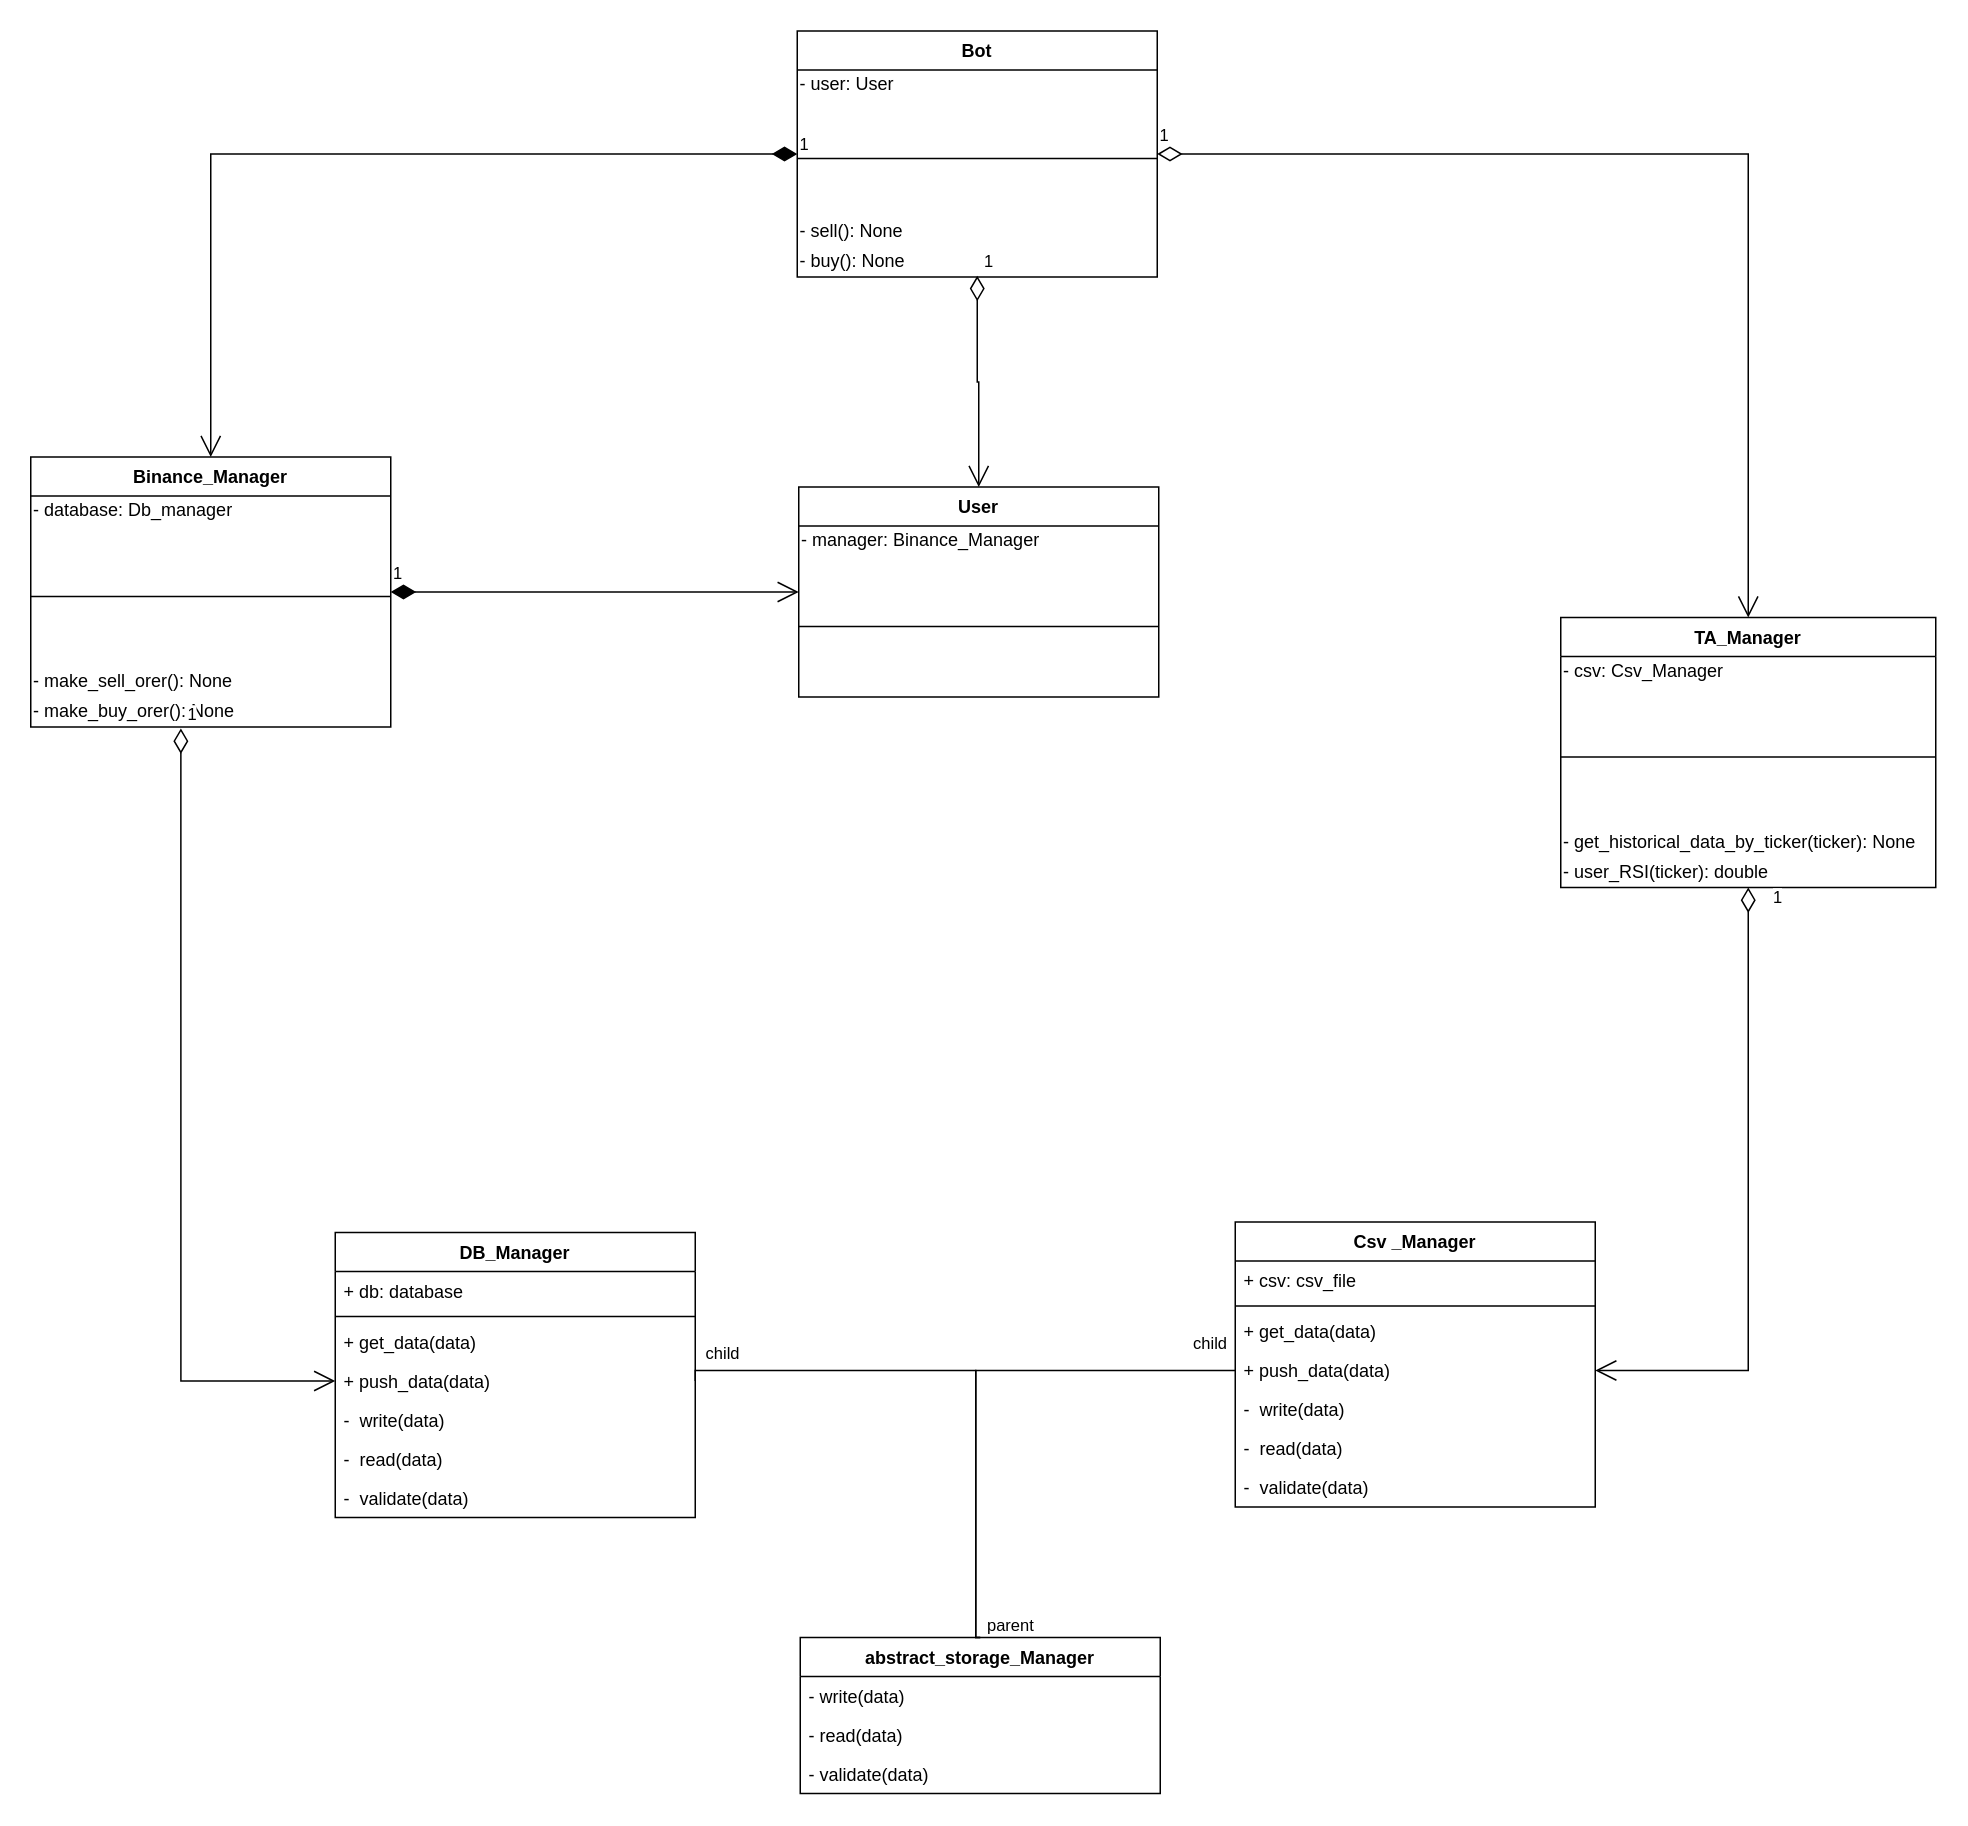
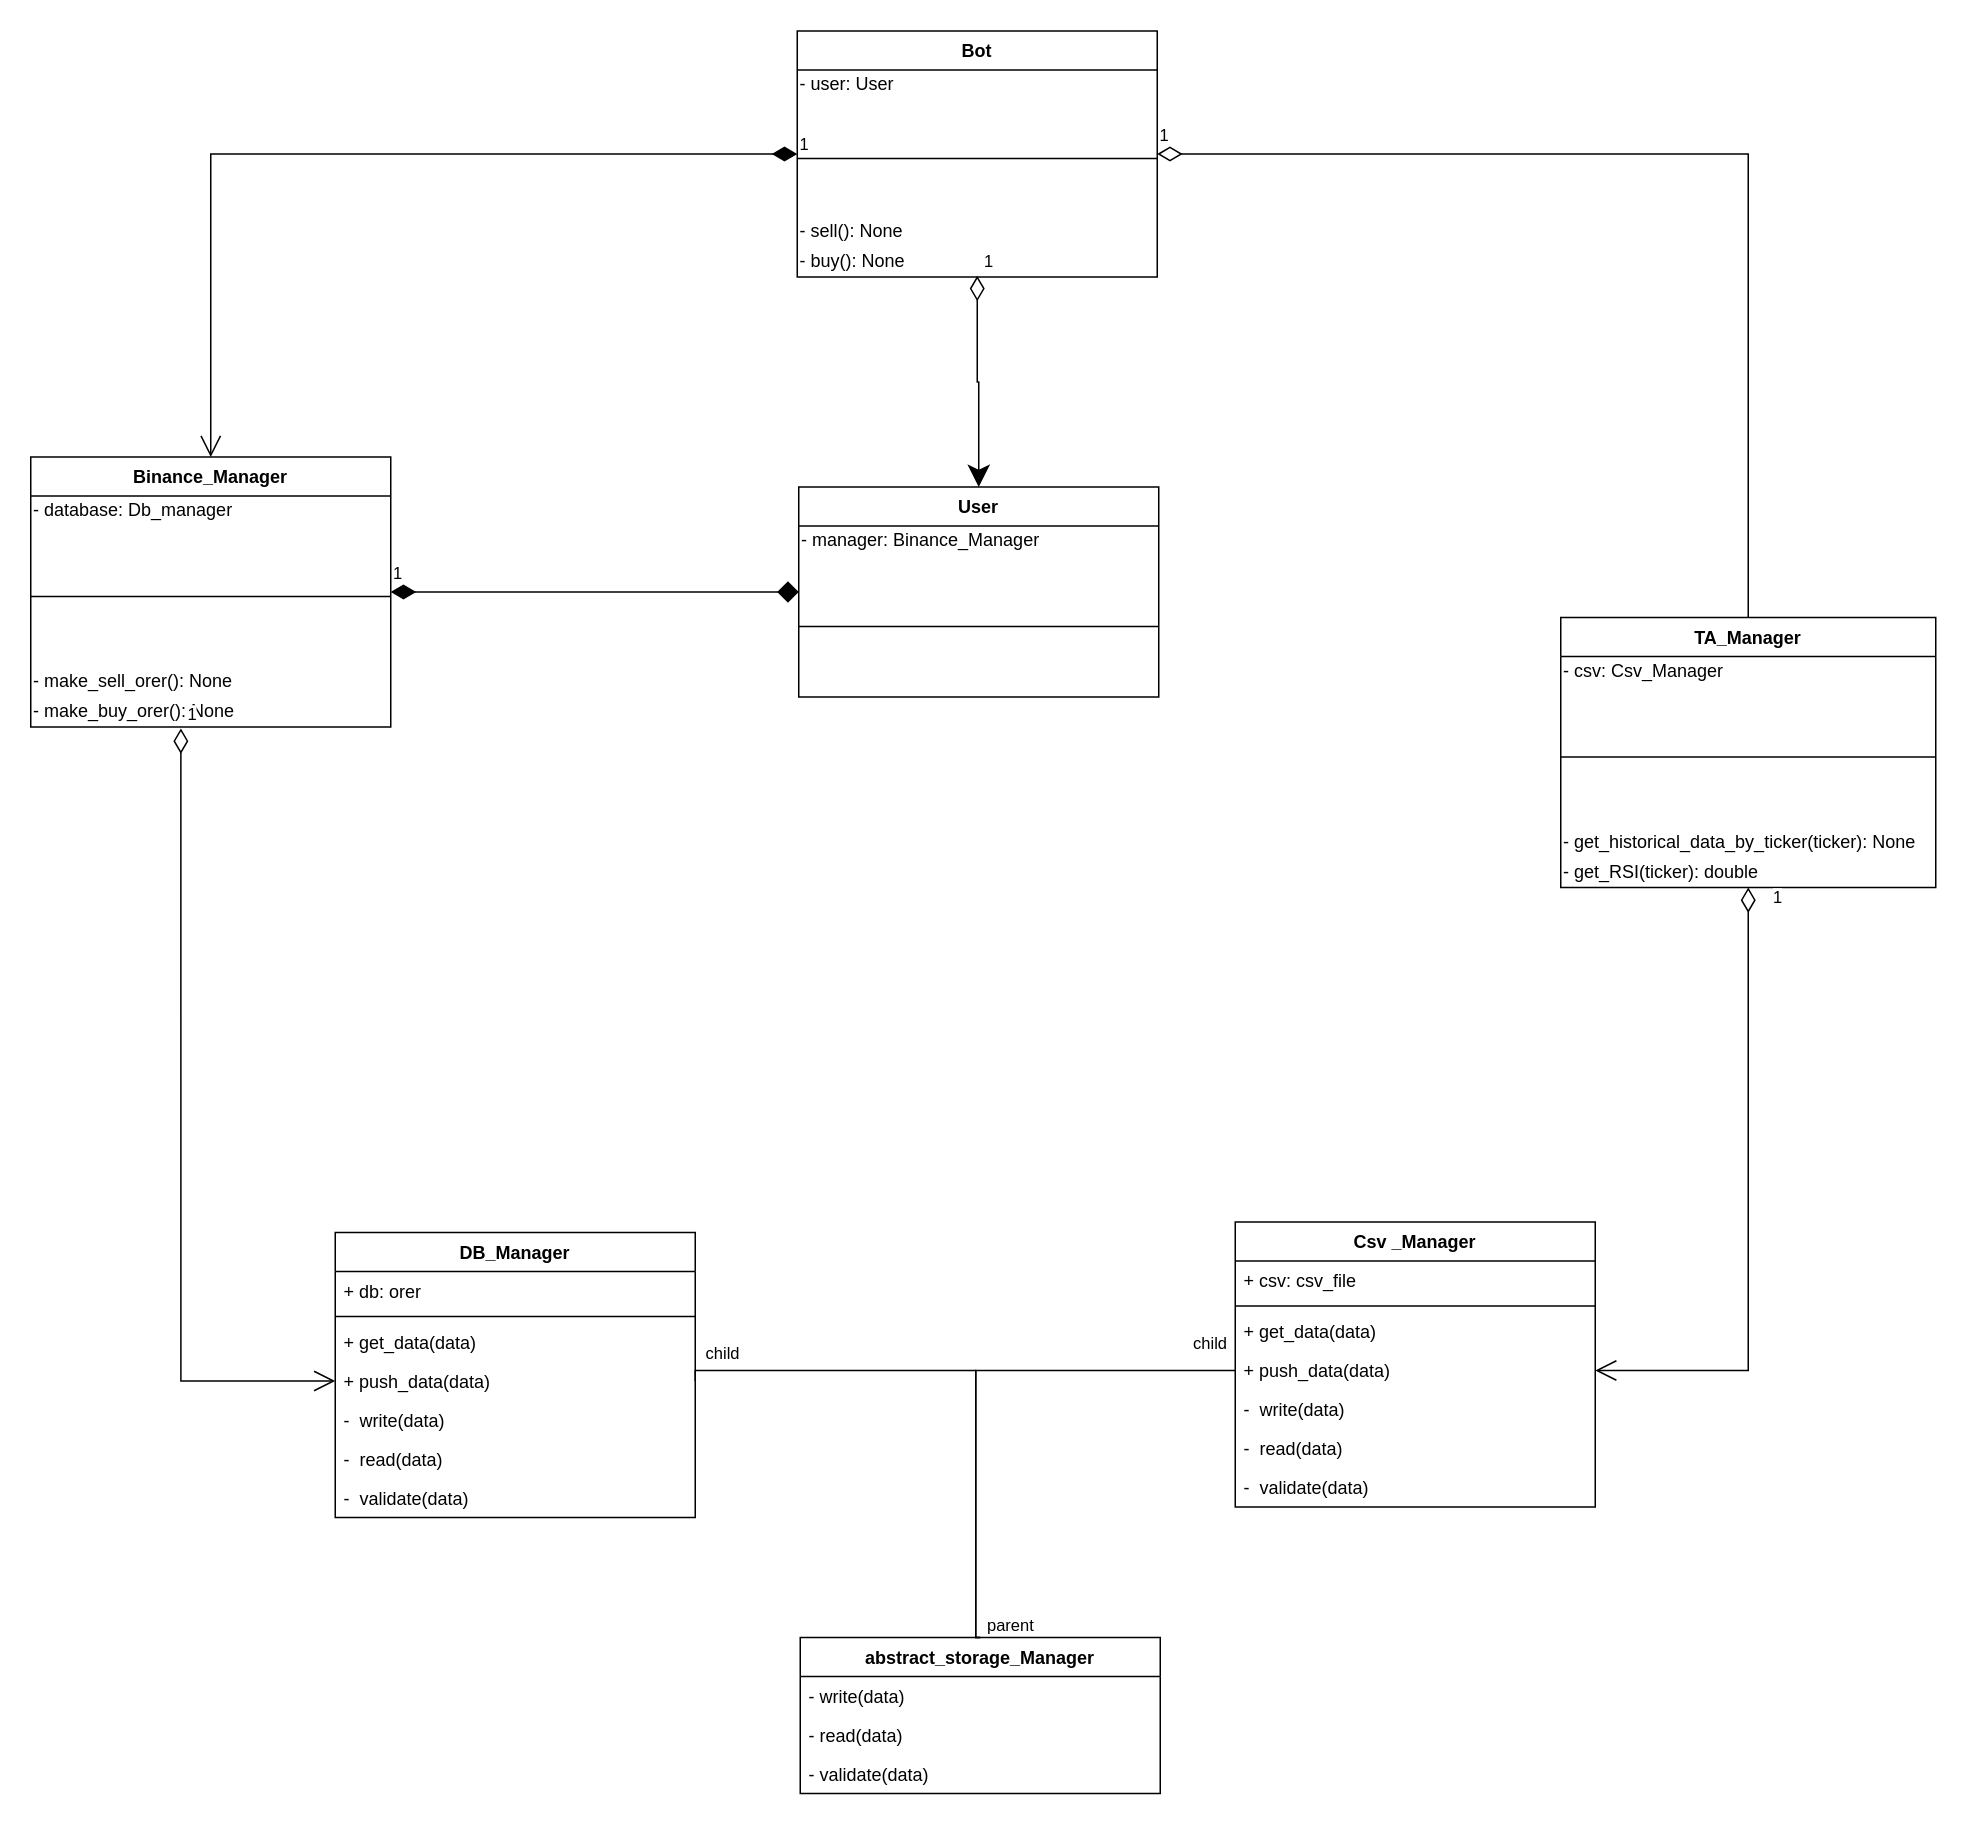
(979, 474) -> (979, 468)
(786, 592) -> (777, 592)
(1748, 611) -> (1748, 612)
(1683, 872) -> (1678, 872)
(407, 1292) -> (387, 1292)
